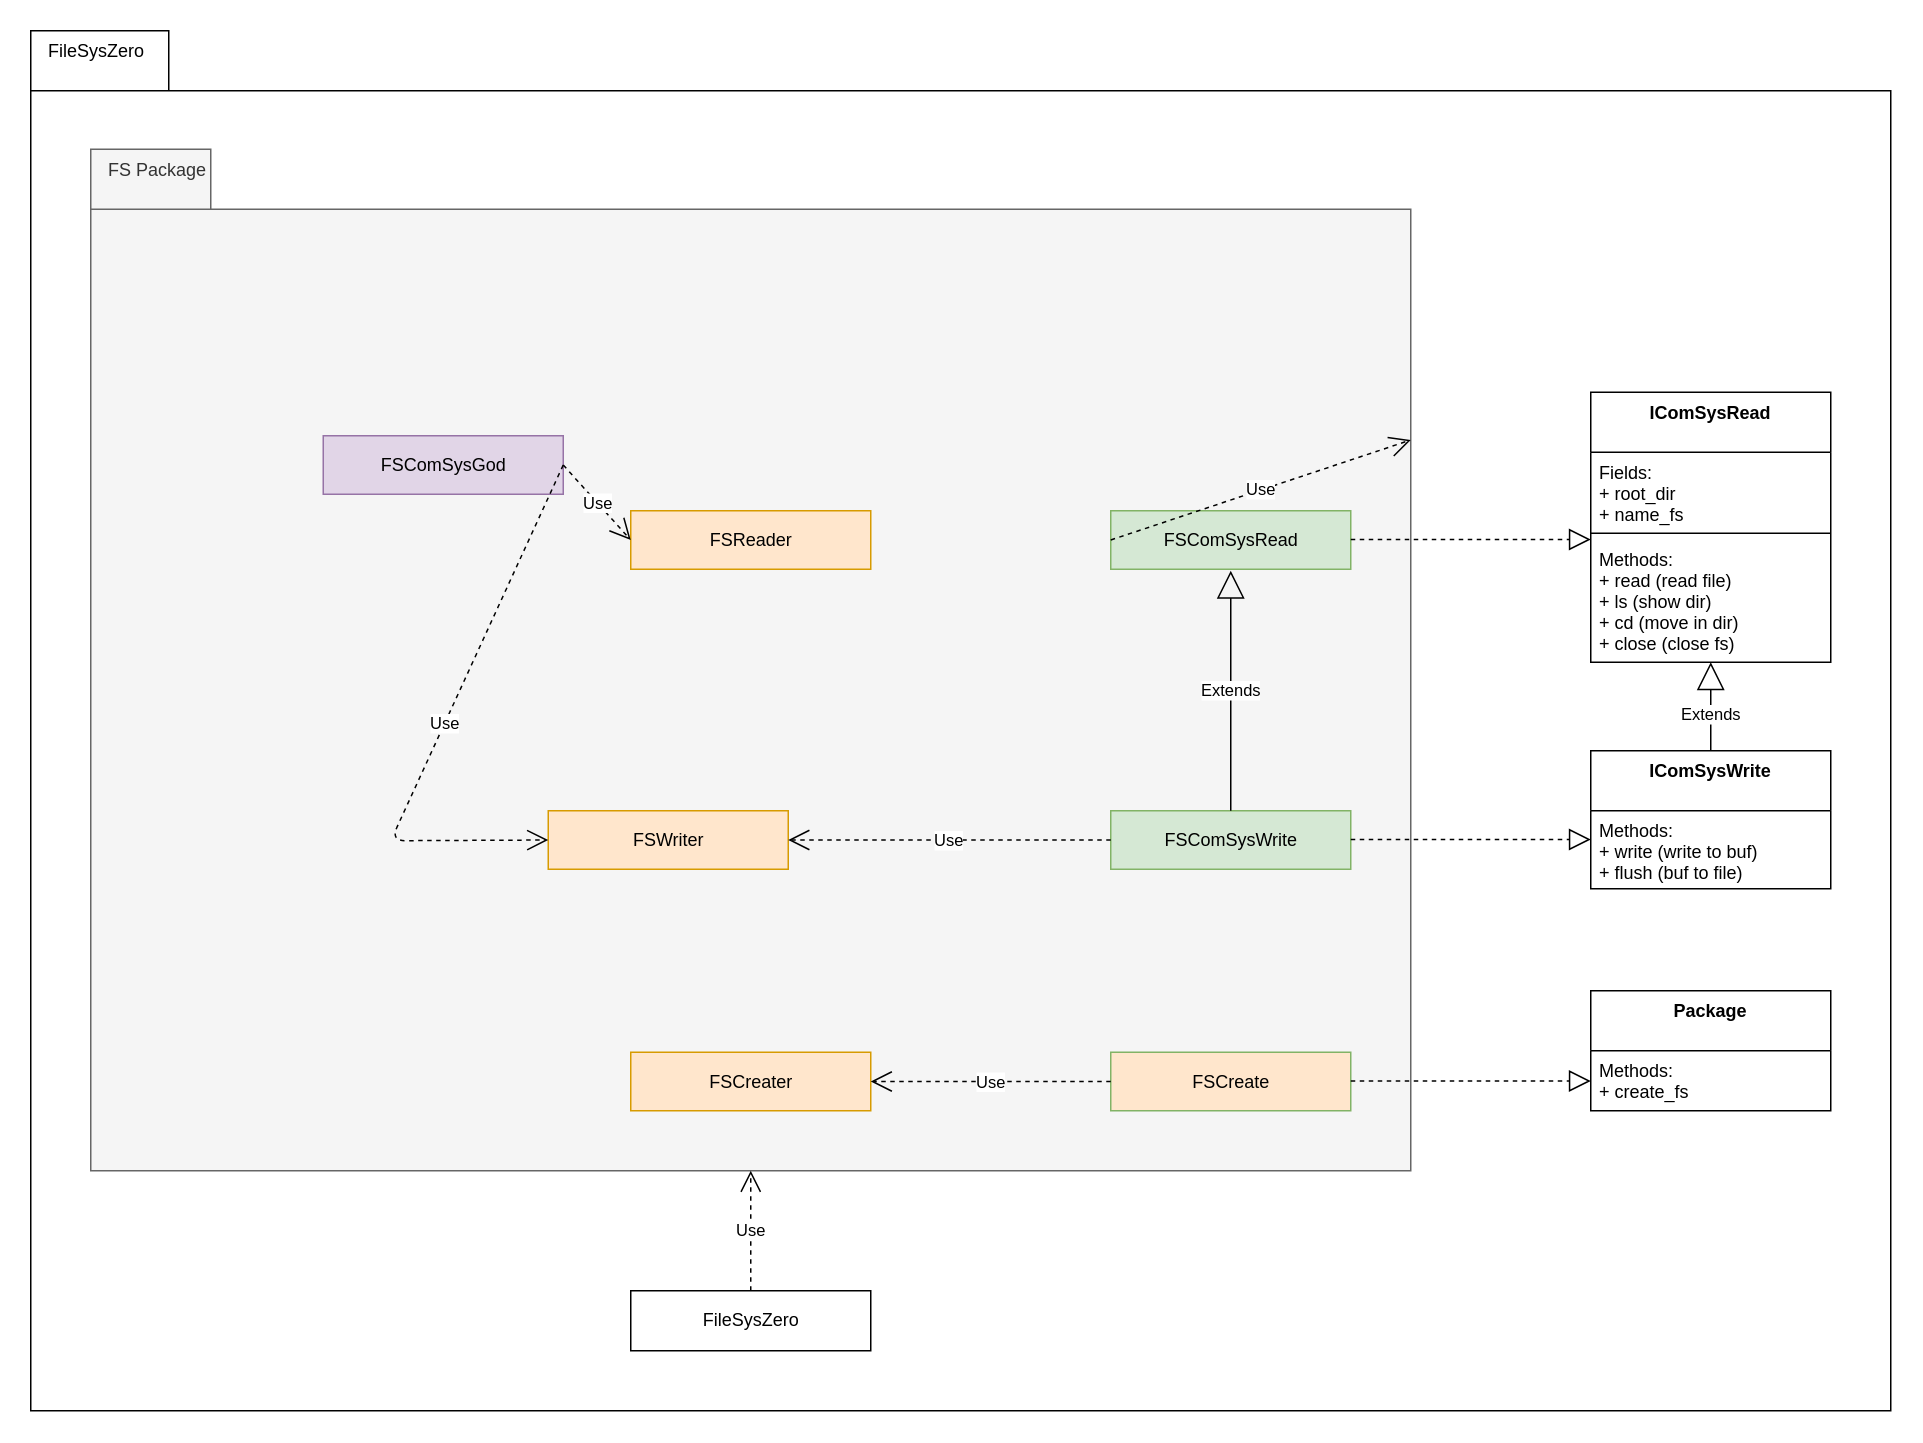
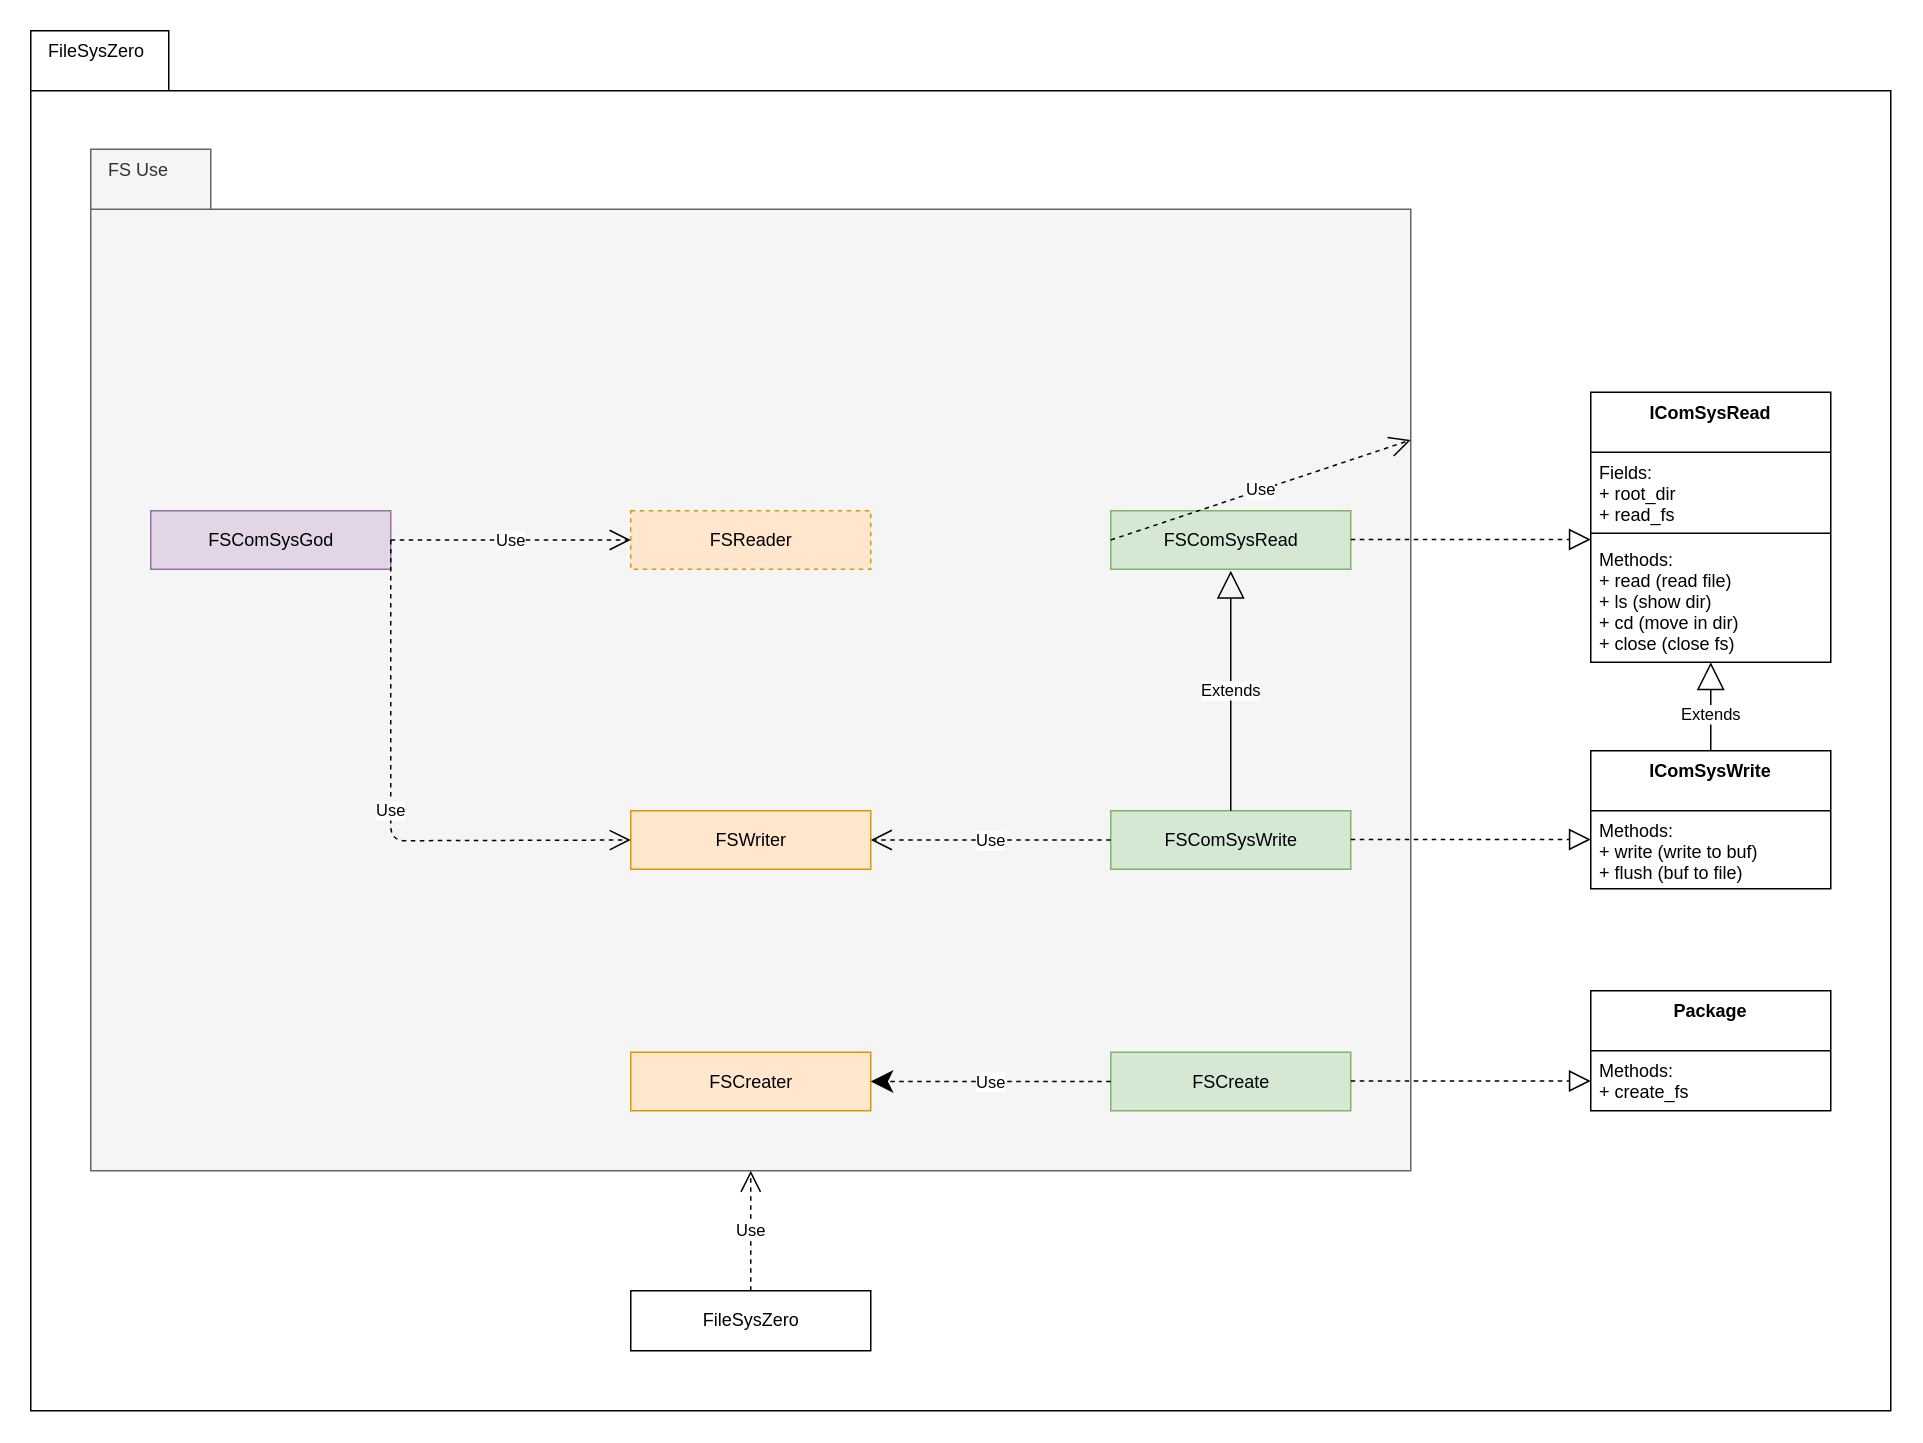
(157, 171) -> (137, 171)
(443, 465) -> (271, 540)
(1627, 473) -> (1627, 473)
(751, 540) -> (751, 540)
(668, 840) -> (751, 840)
(882, 1082) -> (889, 1082)
(1231, 1082) -> (1231, 1082)
